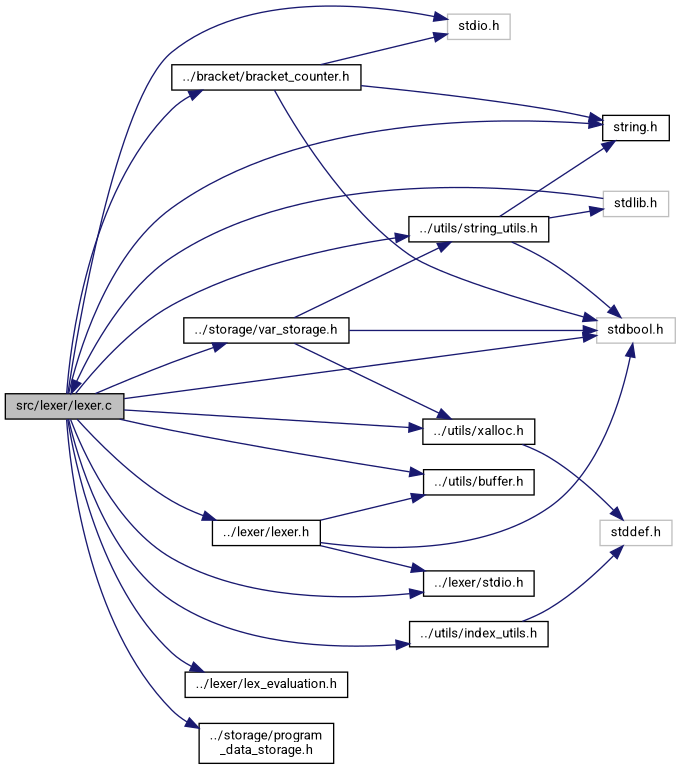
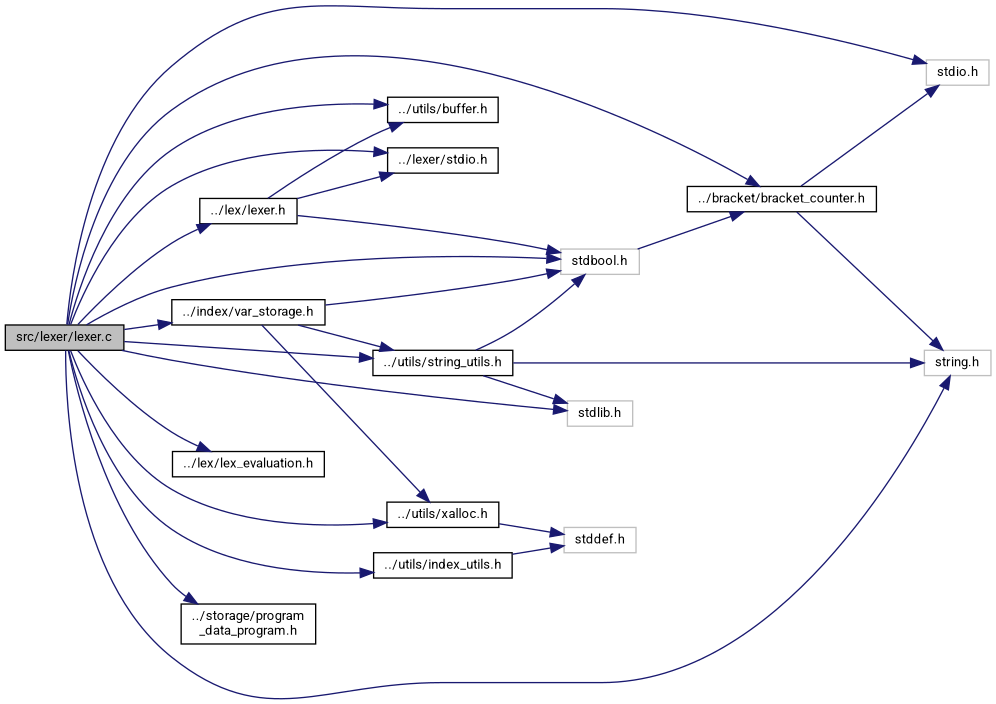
(636, 128) -> (958, 363)
(304, 204) -> (337, 385)
(398, 246) -> (684, 233)
(266, 330) -> (248, 312)
(266, 533) -> (248, 211)
(266, 685) -> (248, 464)
(266, 743) -> (248, 624)
